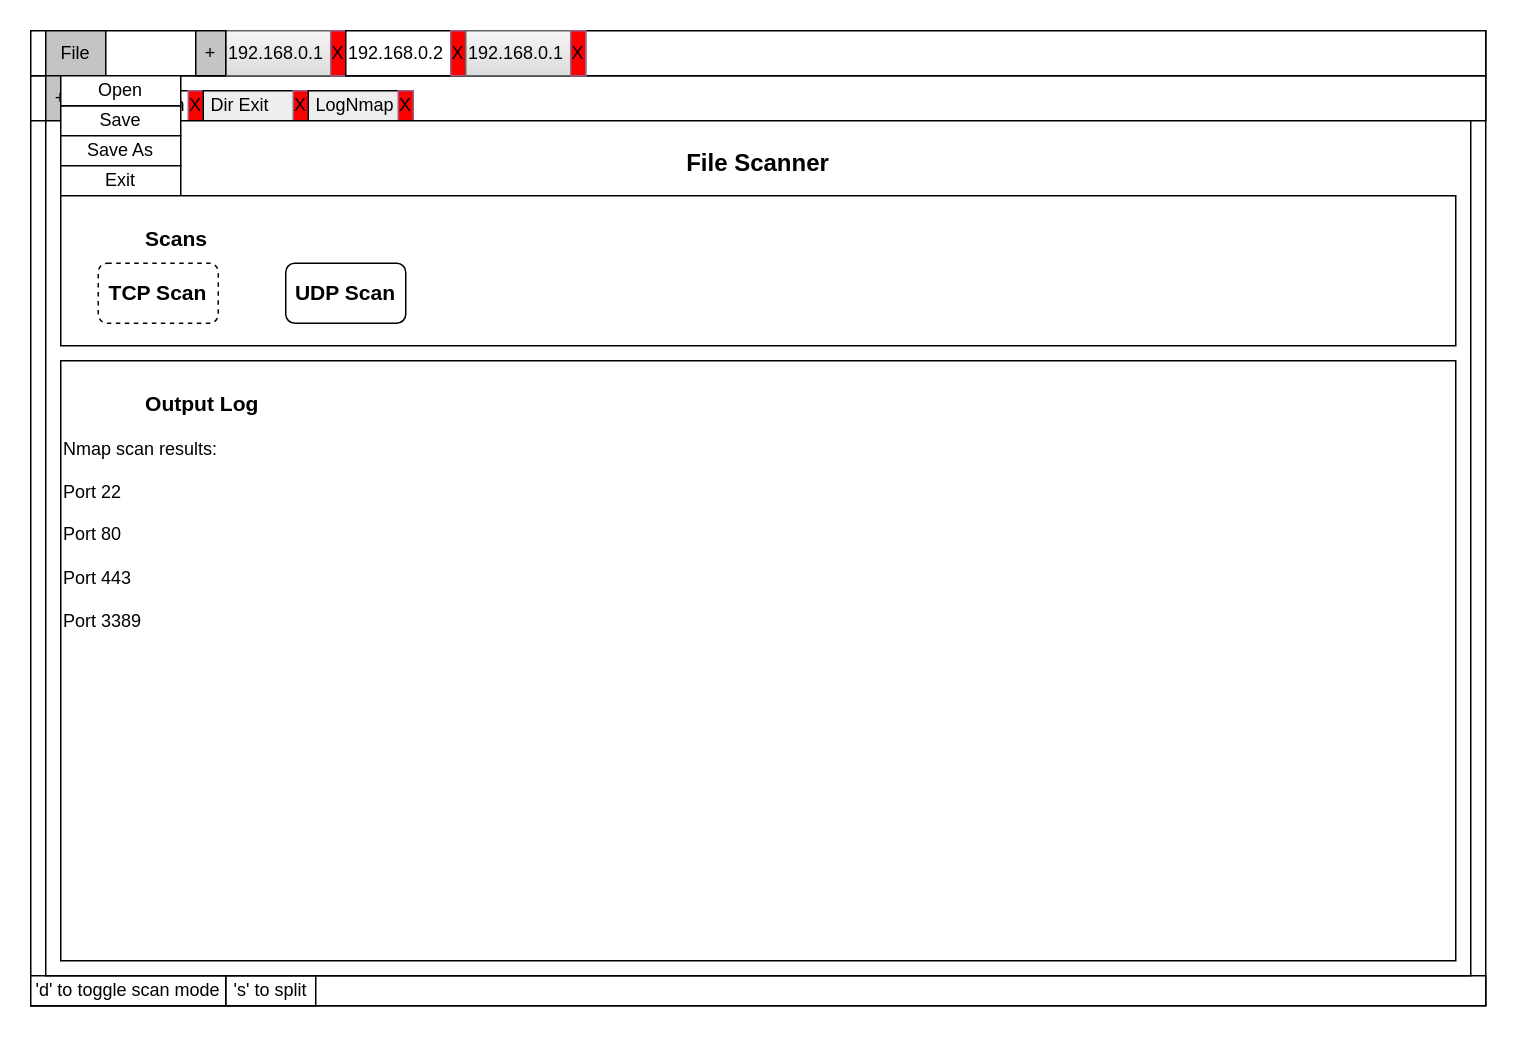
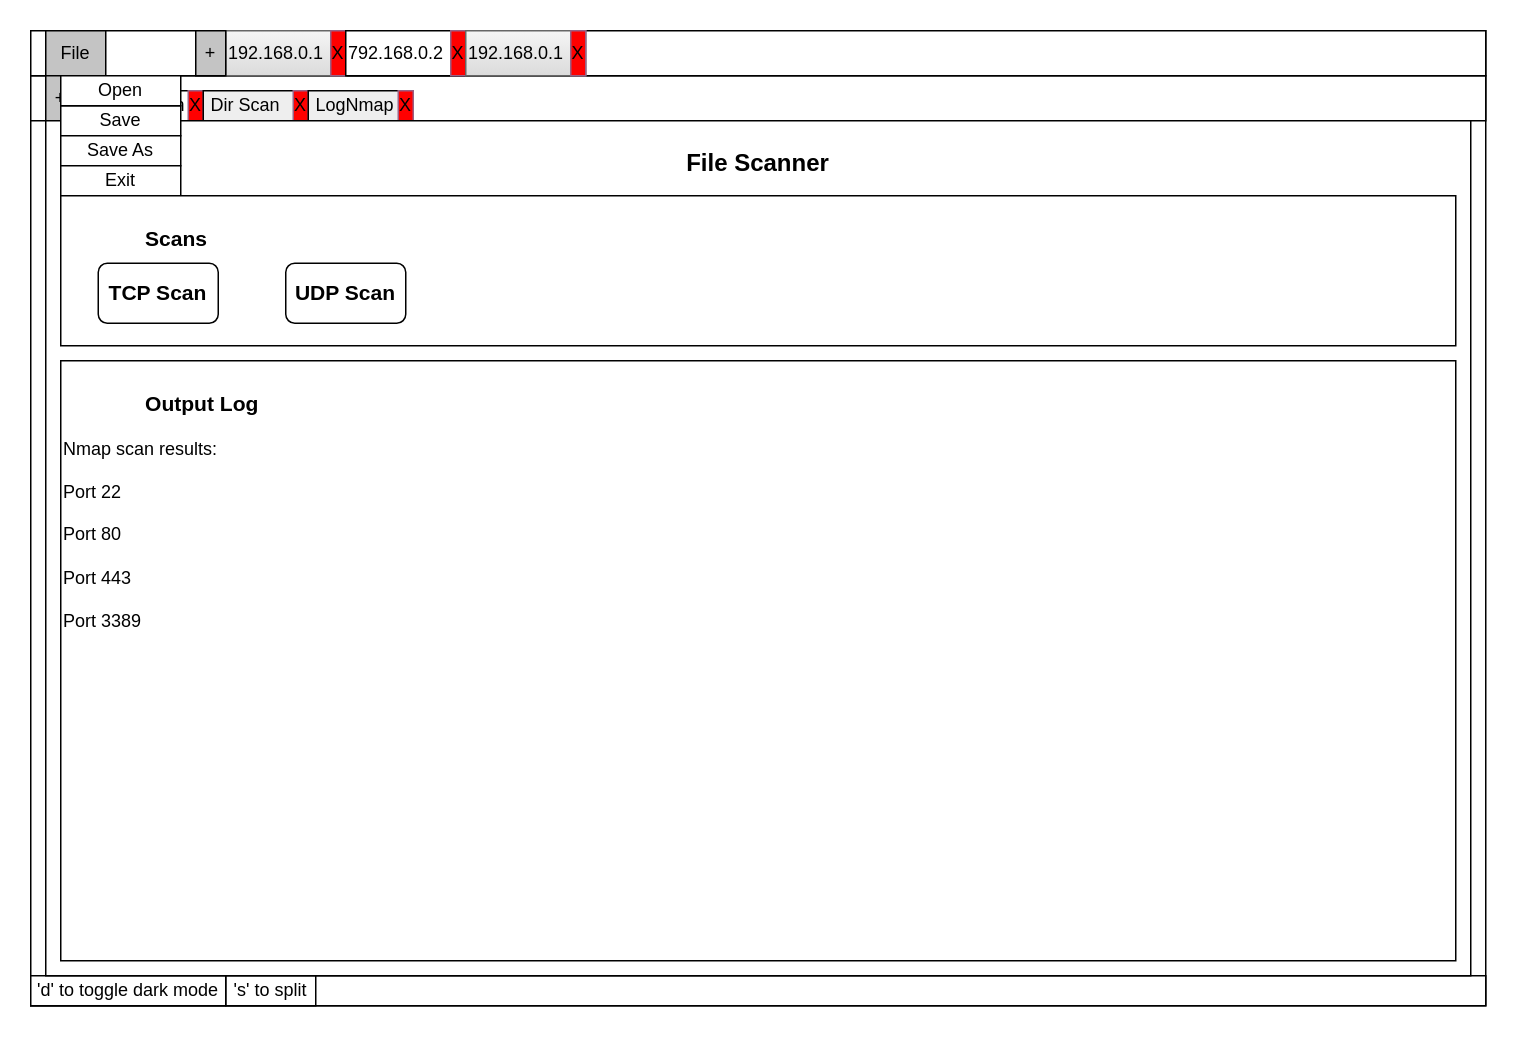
(397, 53) -> (397, 53)
(240, 106) -> (242, 106)
(158, 293) -> (158, 293)
(128, 991) -> (128, 991)
